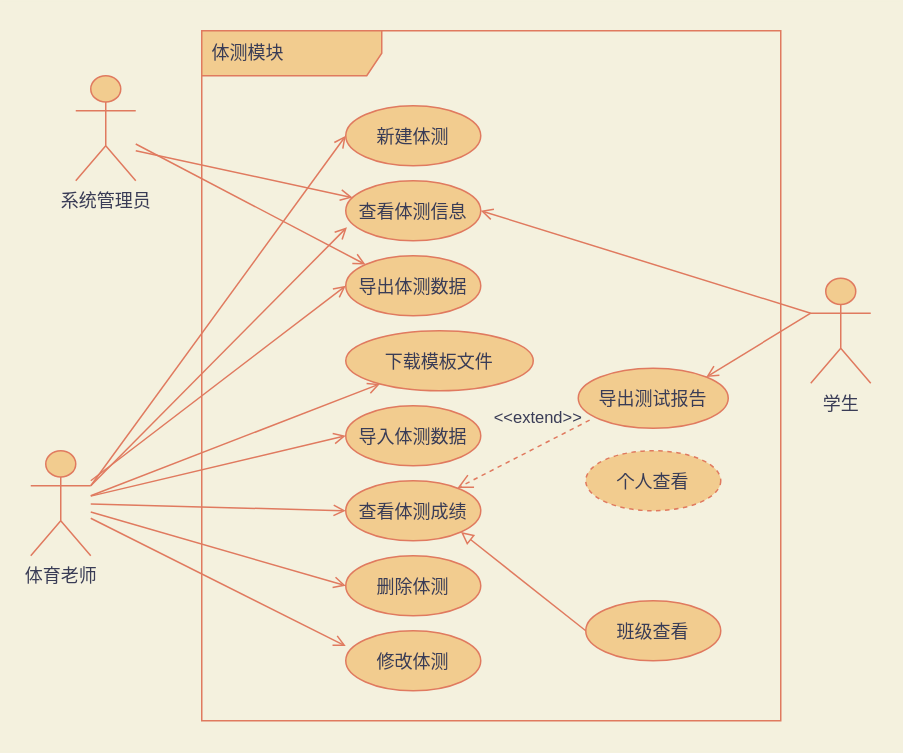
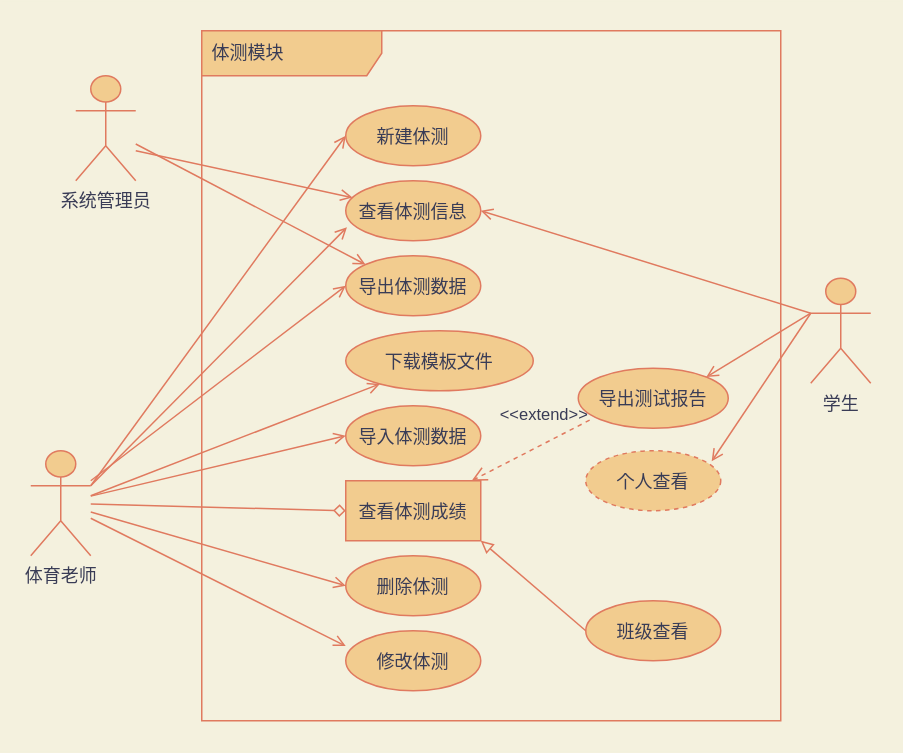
none -> (746, 410)
(337, 511) -> (333, 510)
(413, 511) -> (413, 511)
